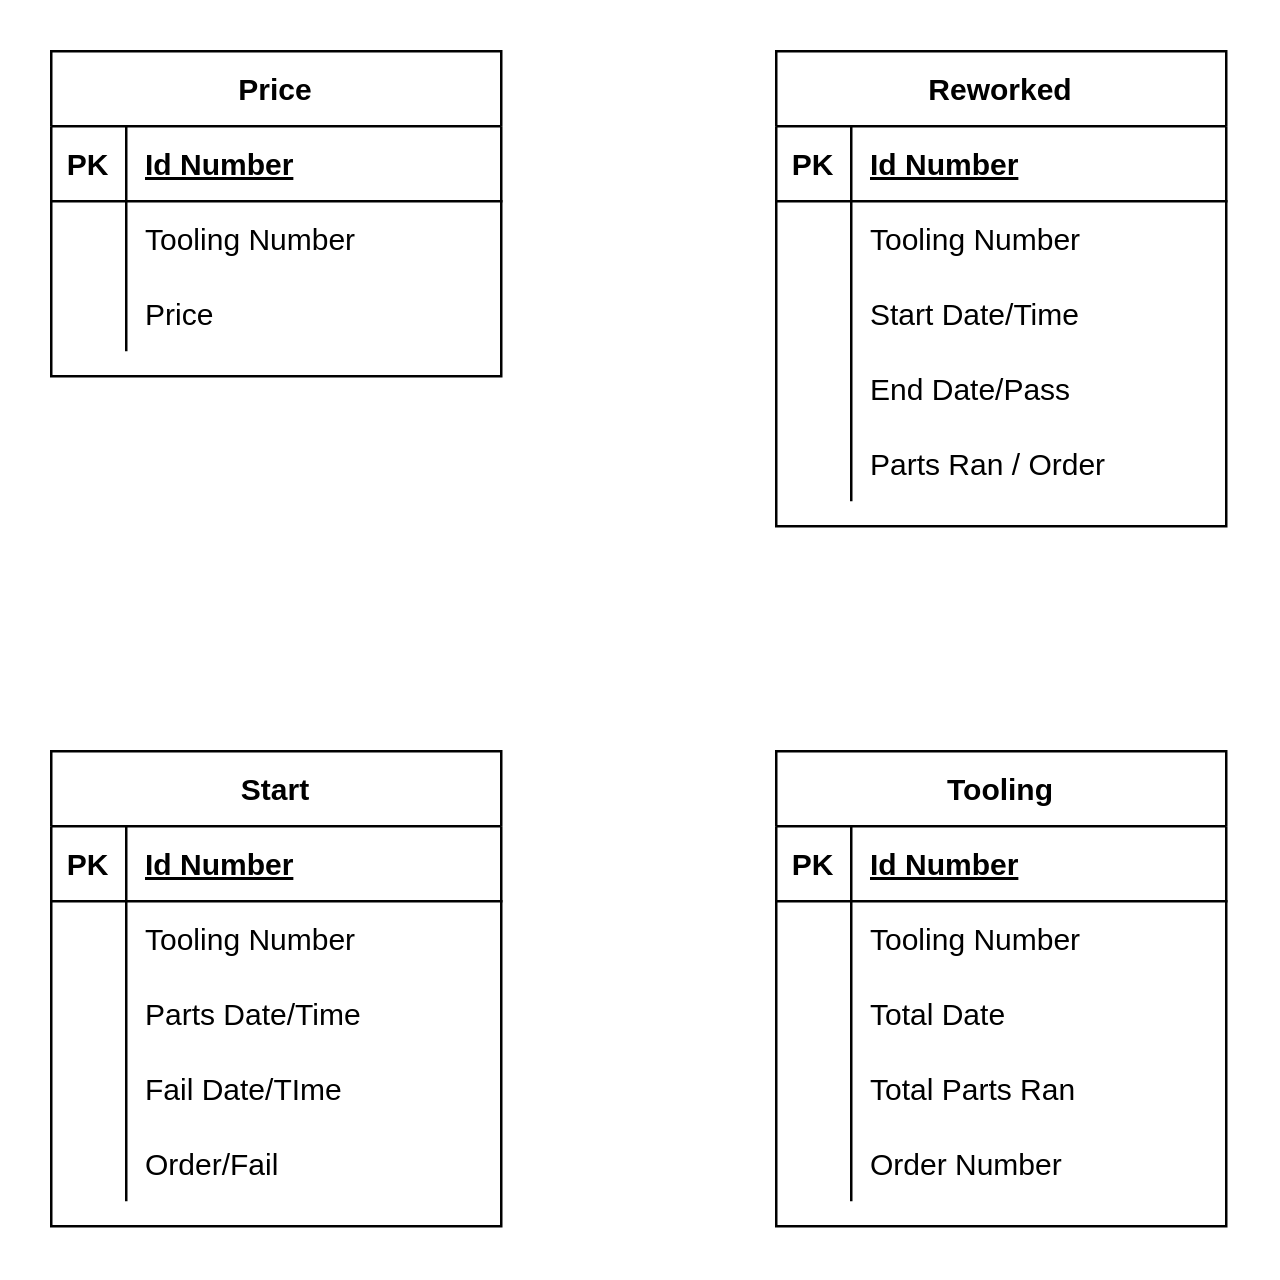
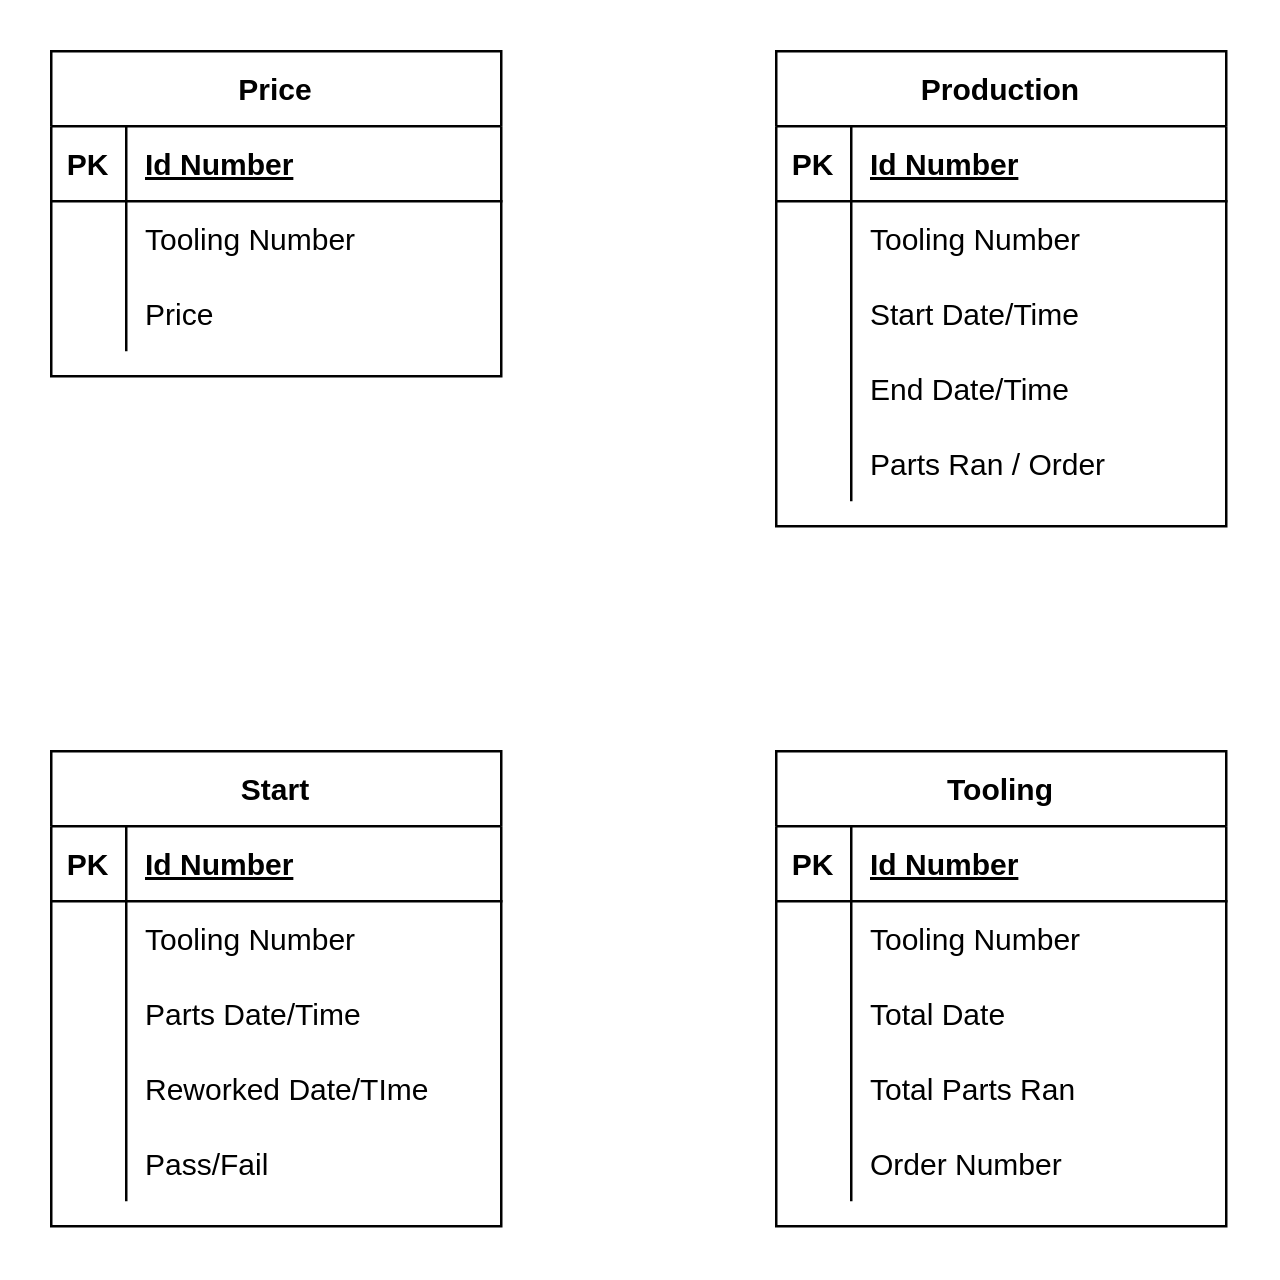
(1000, 90) -> (1000, 90)
(975, 390) -> (971, 390)
(251, 1090) -> (292, 1090)
(221, 1165) -> (213, 1165)
